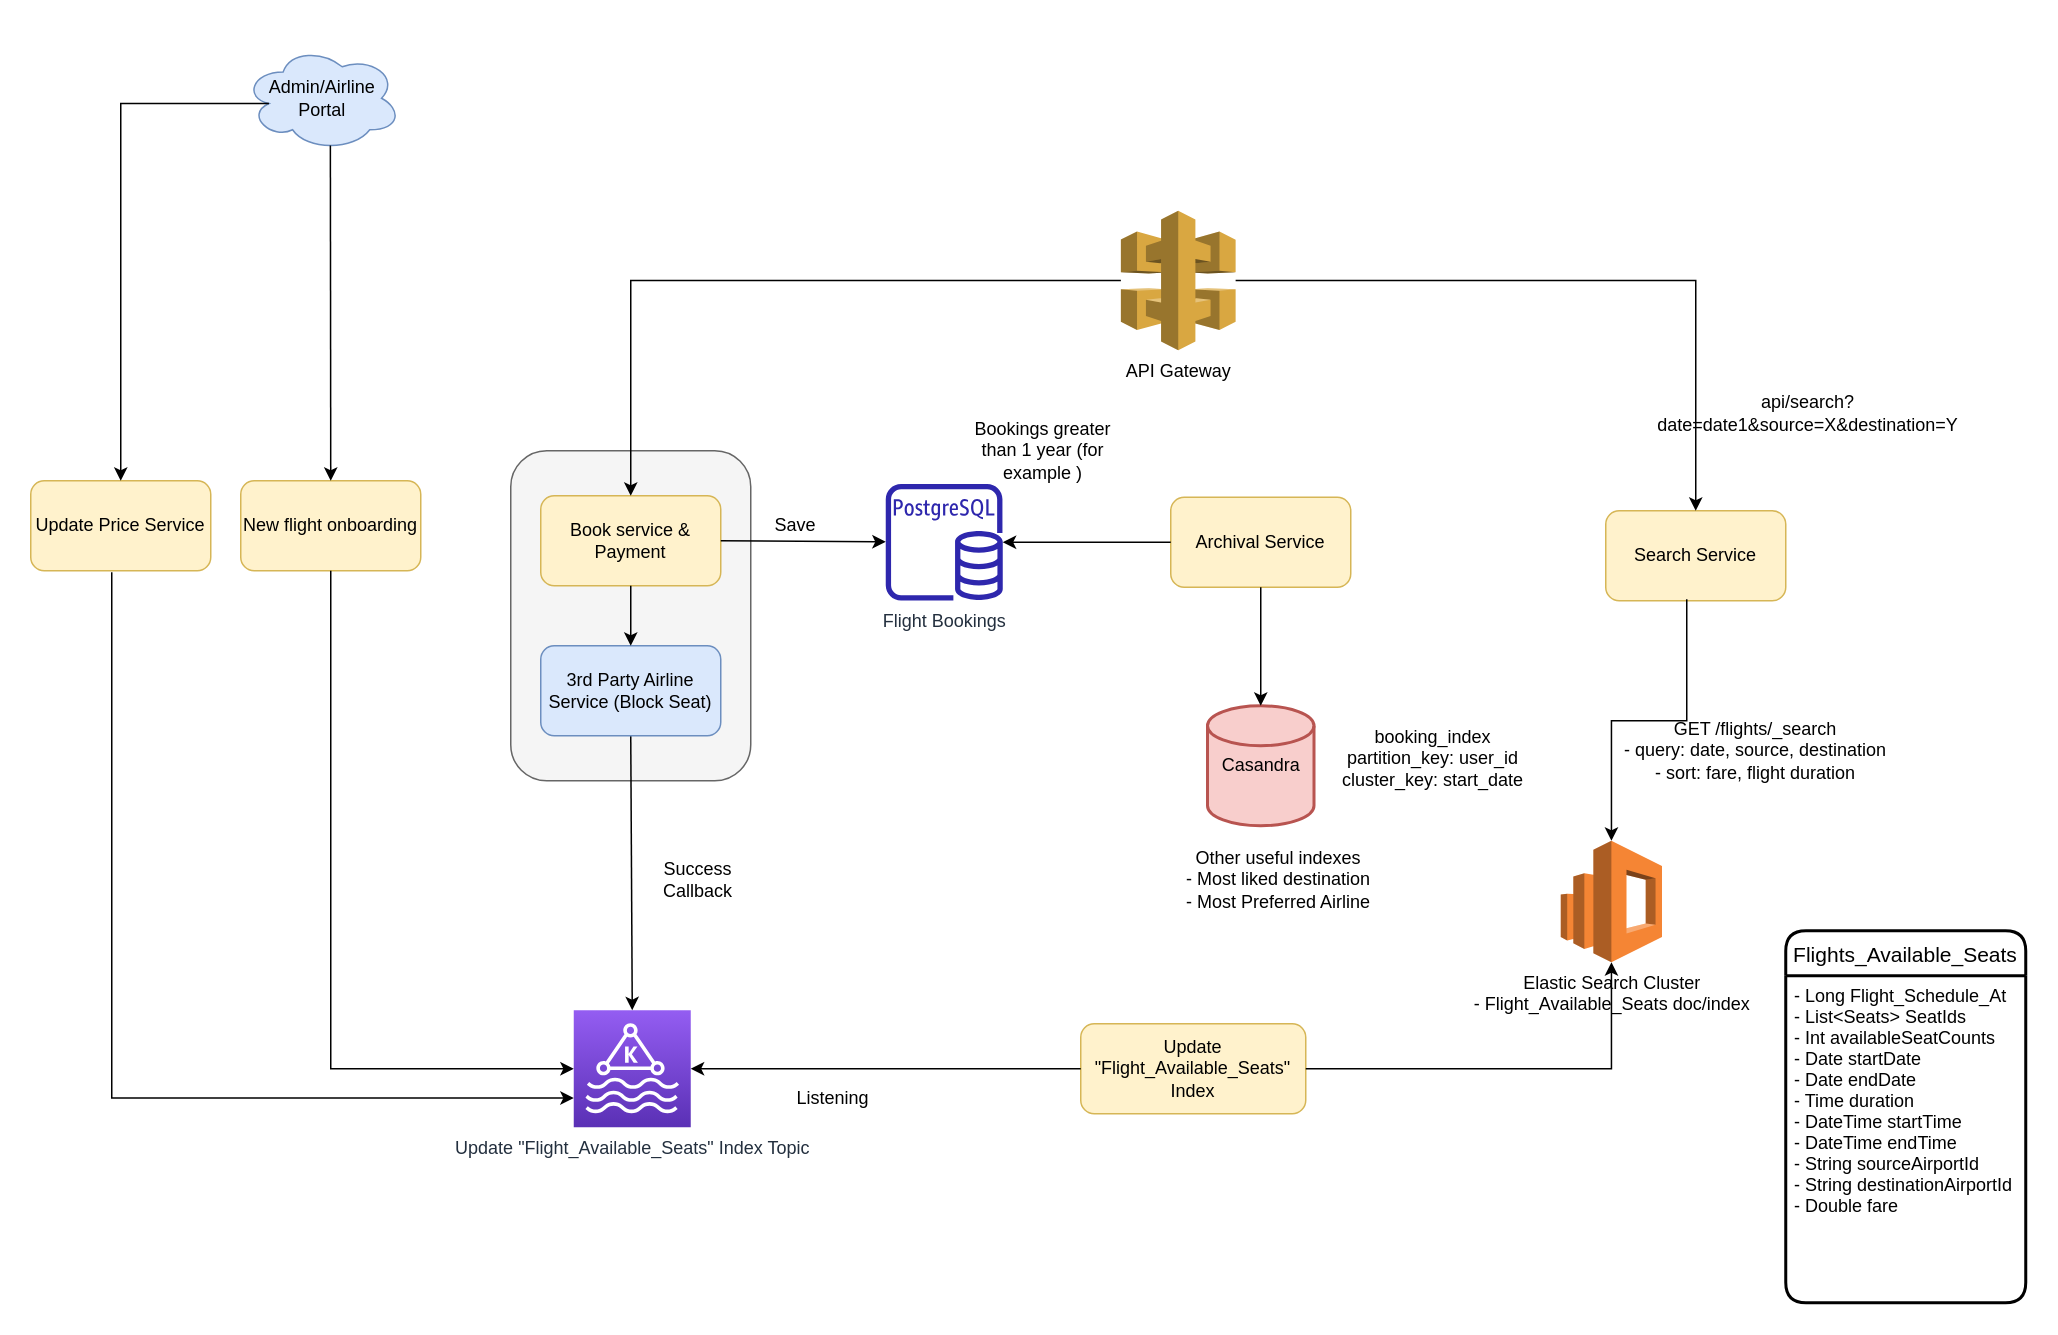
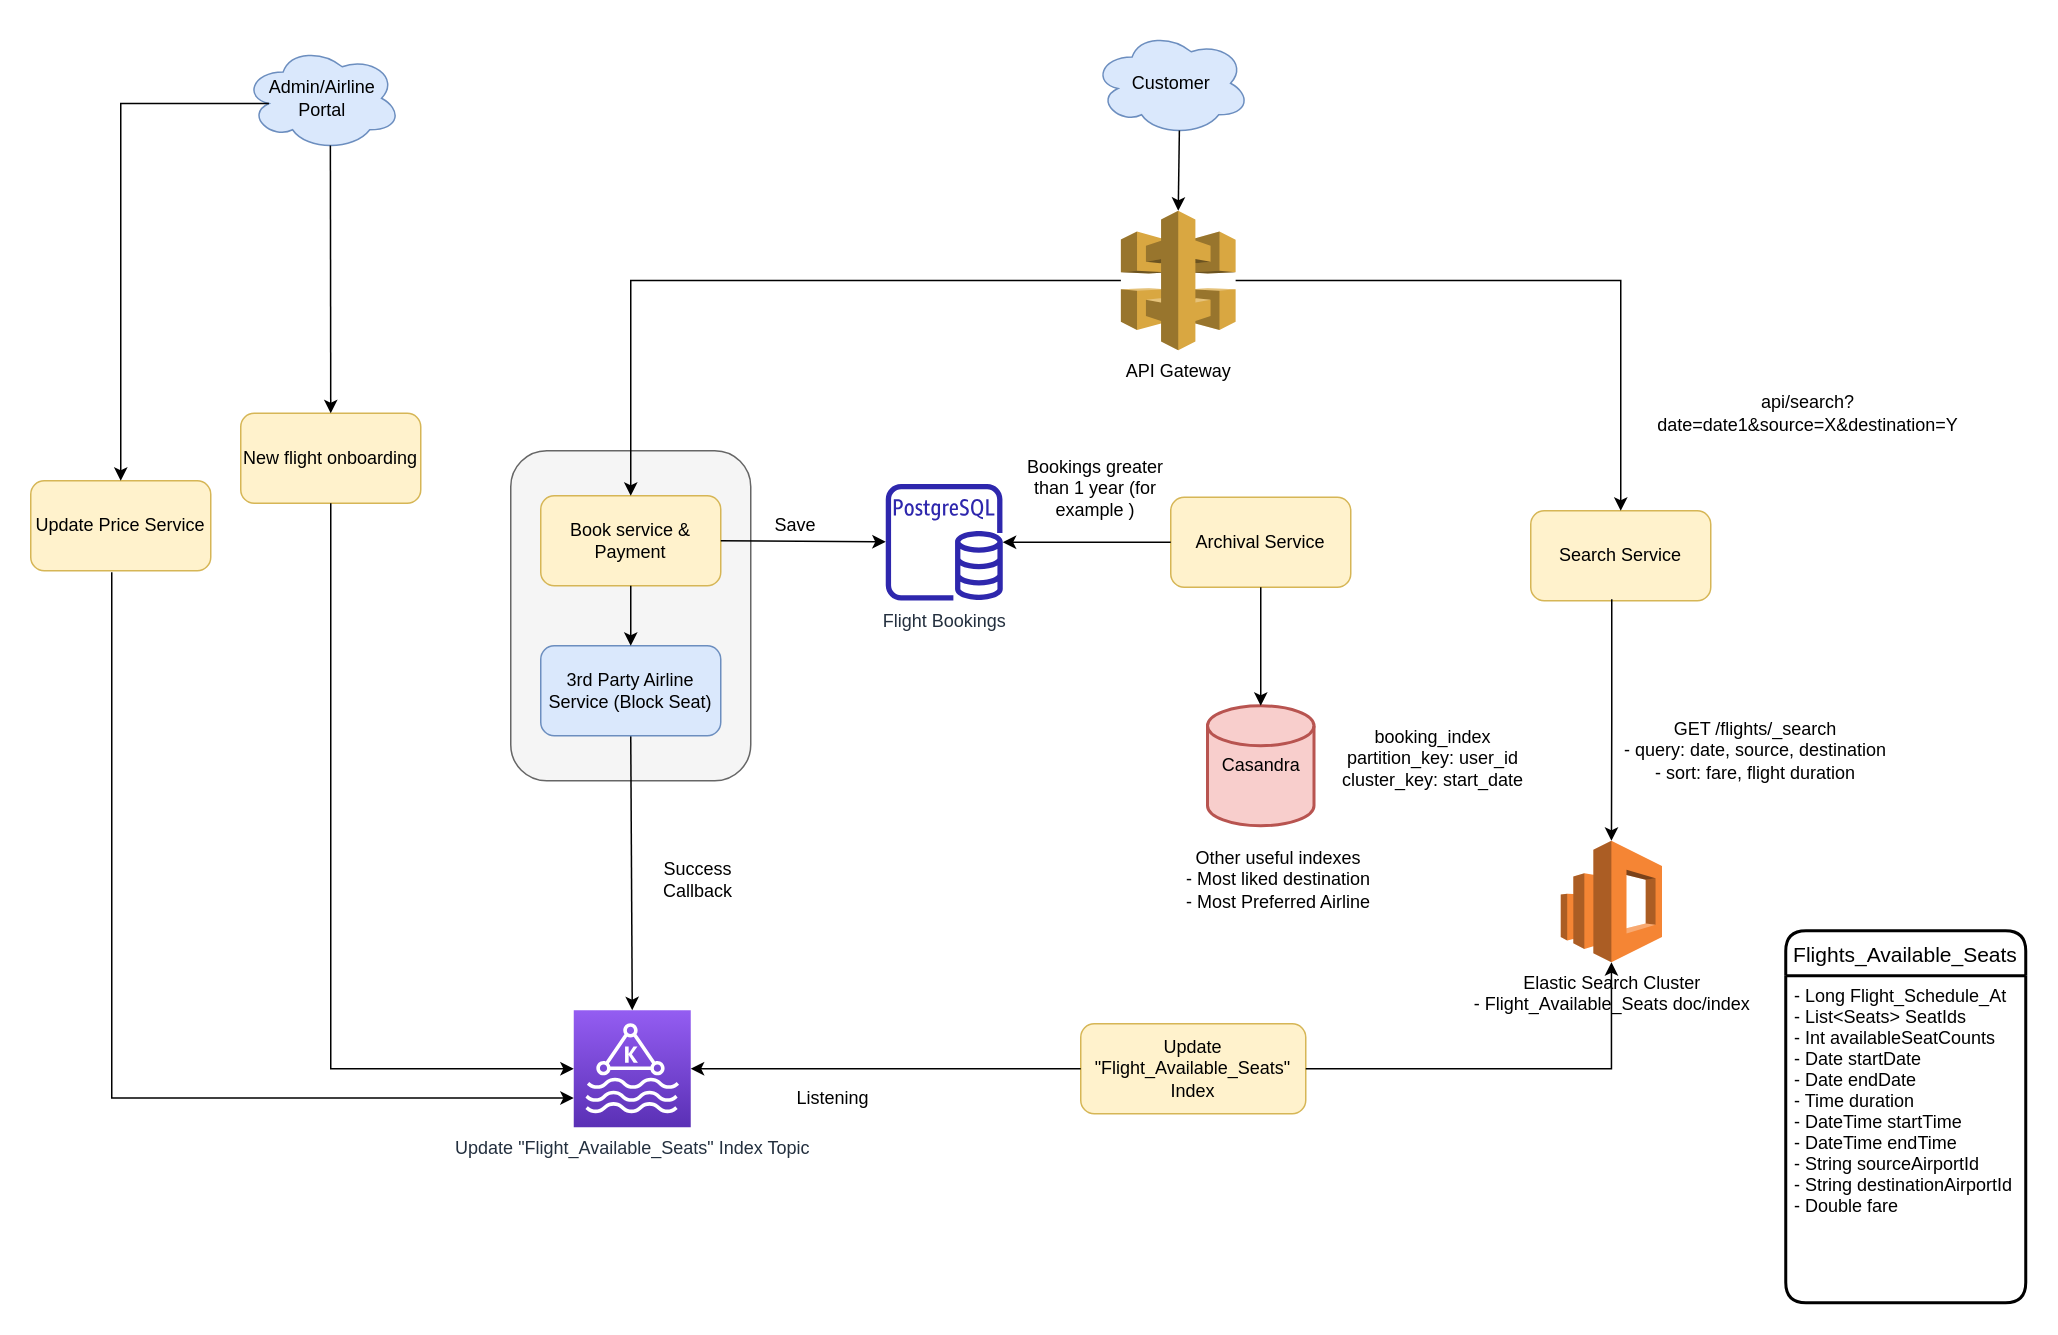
none -> (1172, 83)
none -> (1179, 166)
(1043, 451) -> (1096, 488)
(331, 526) -> (331, 458)
(1696, 556) -> (1621, 556)
